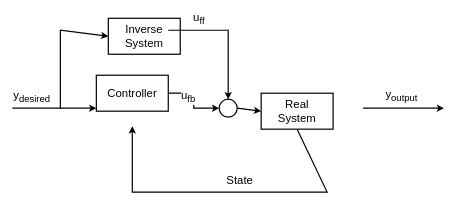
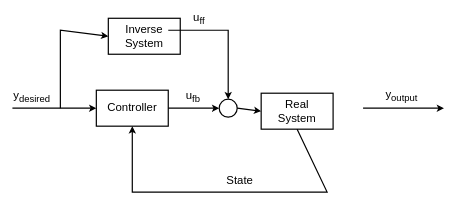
(132, 93) -> (132, 108)
